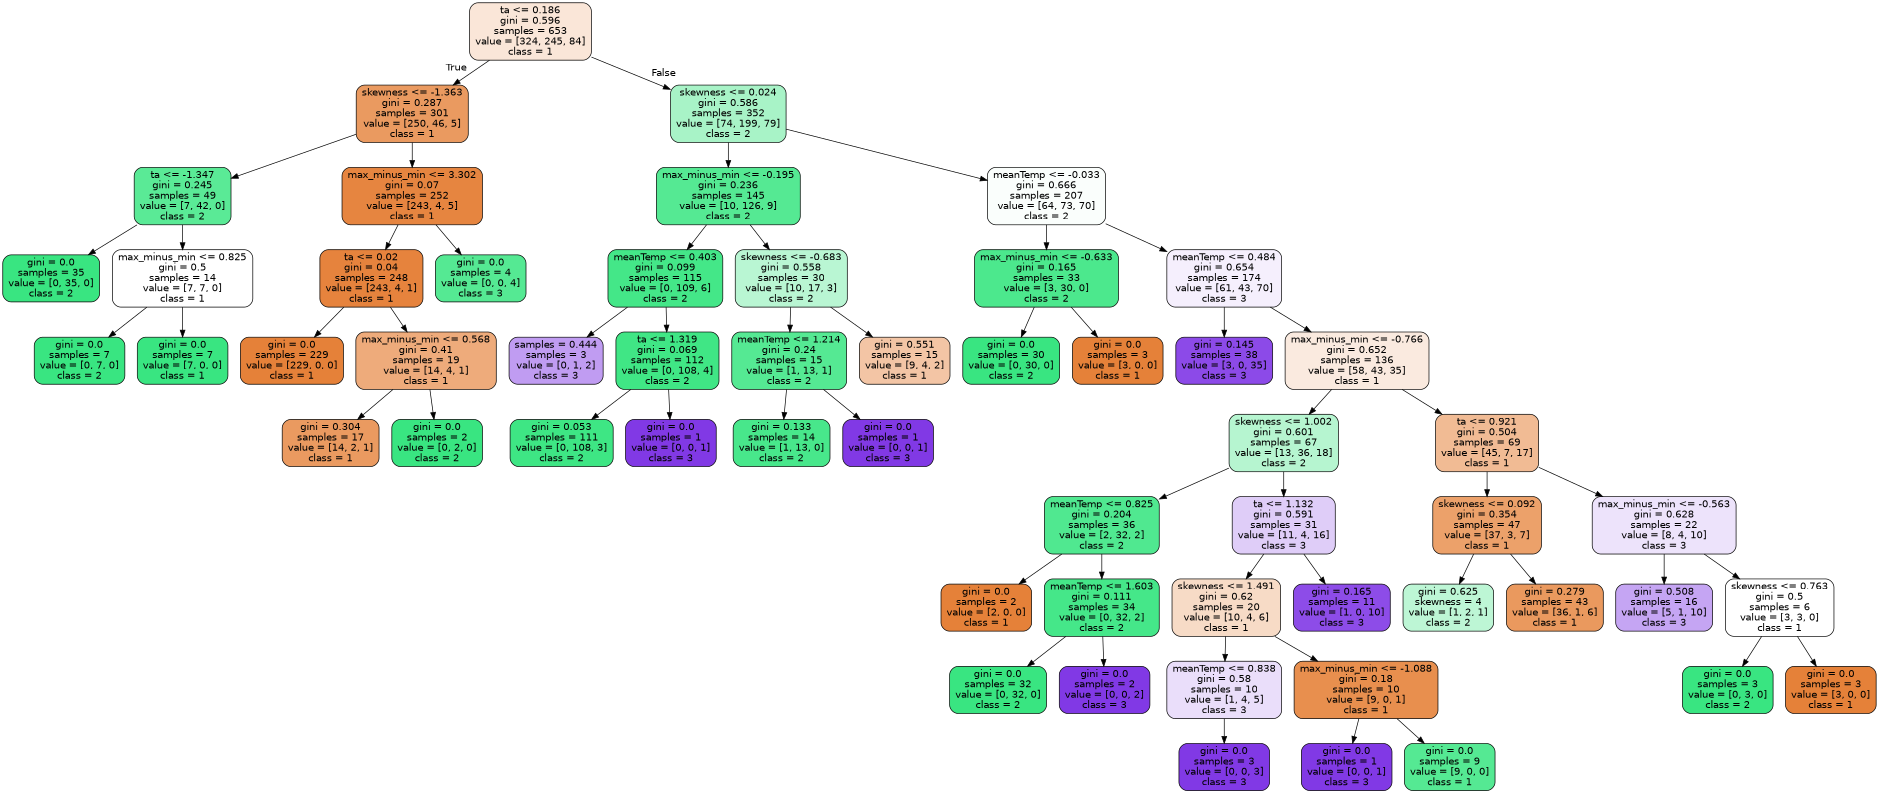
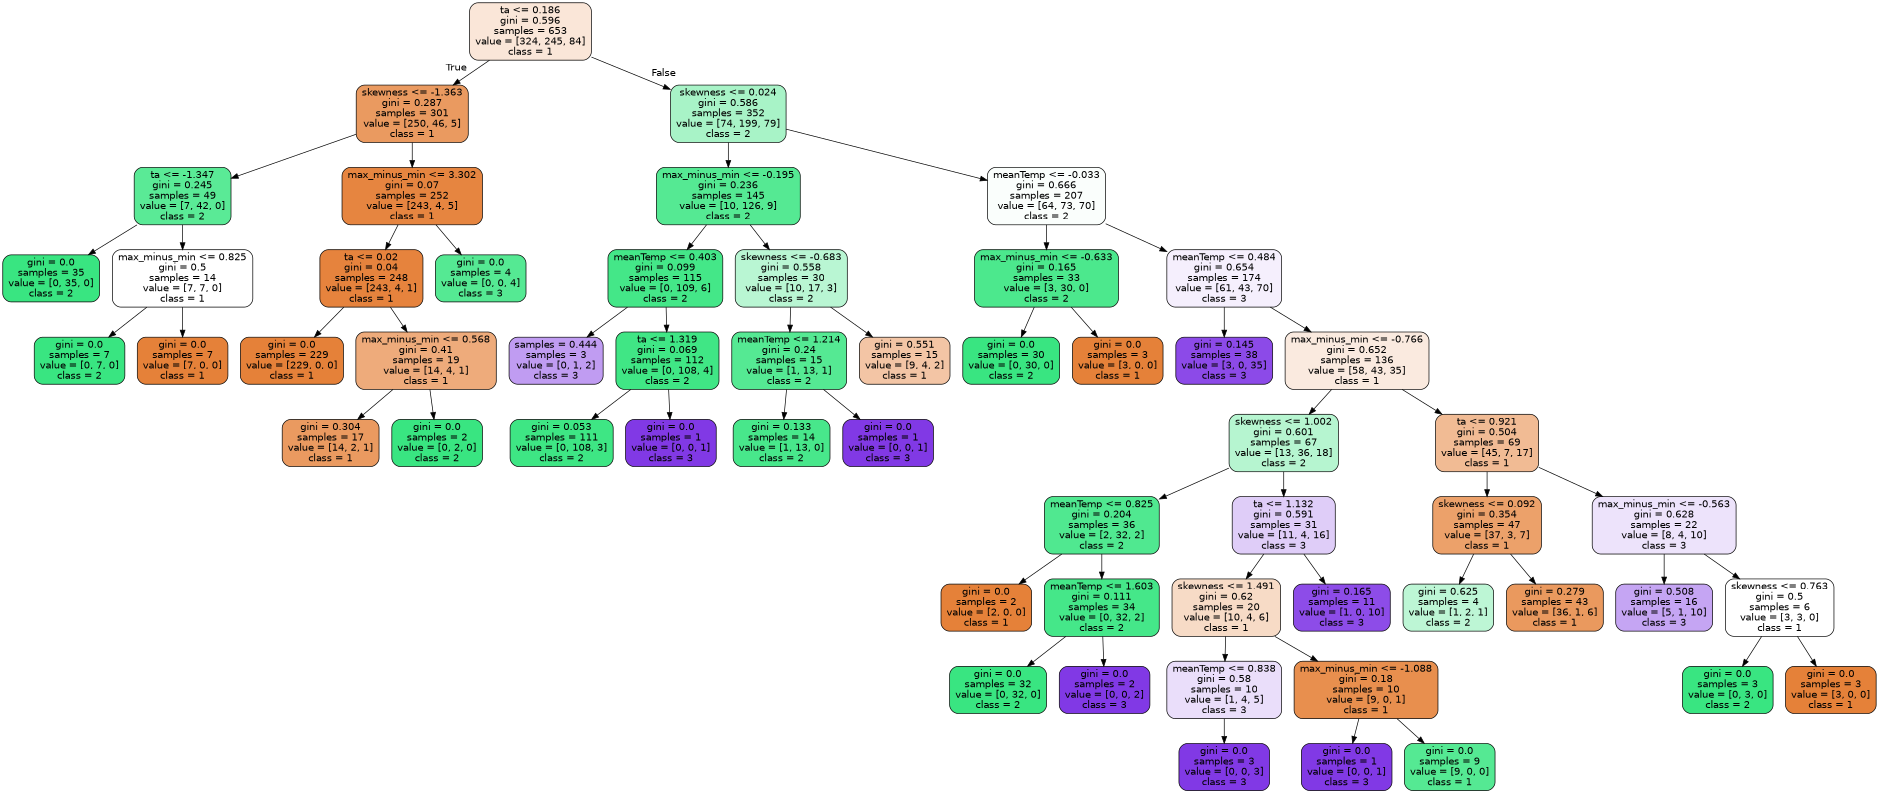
(183, 361) -> (183, 361)
(1448, 608) -> (1448, 608)
